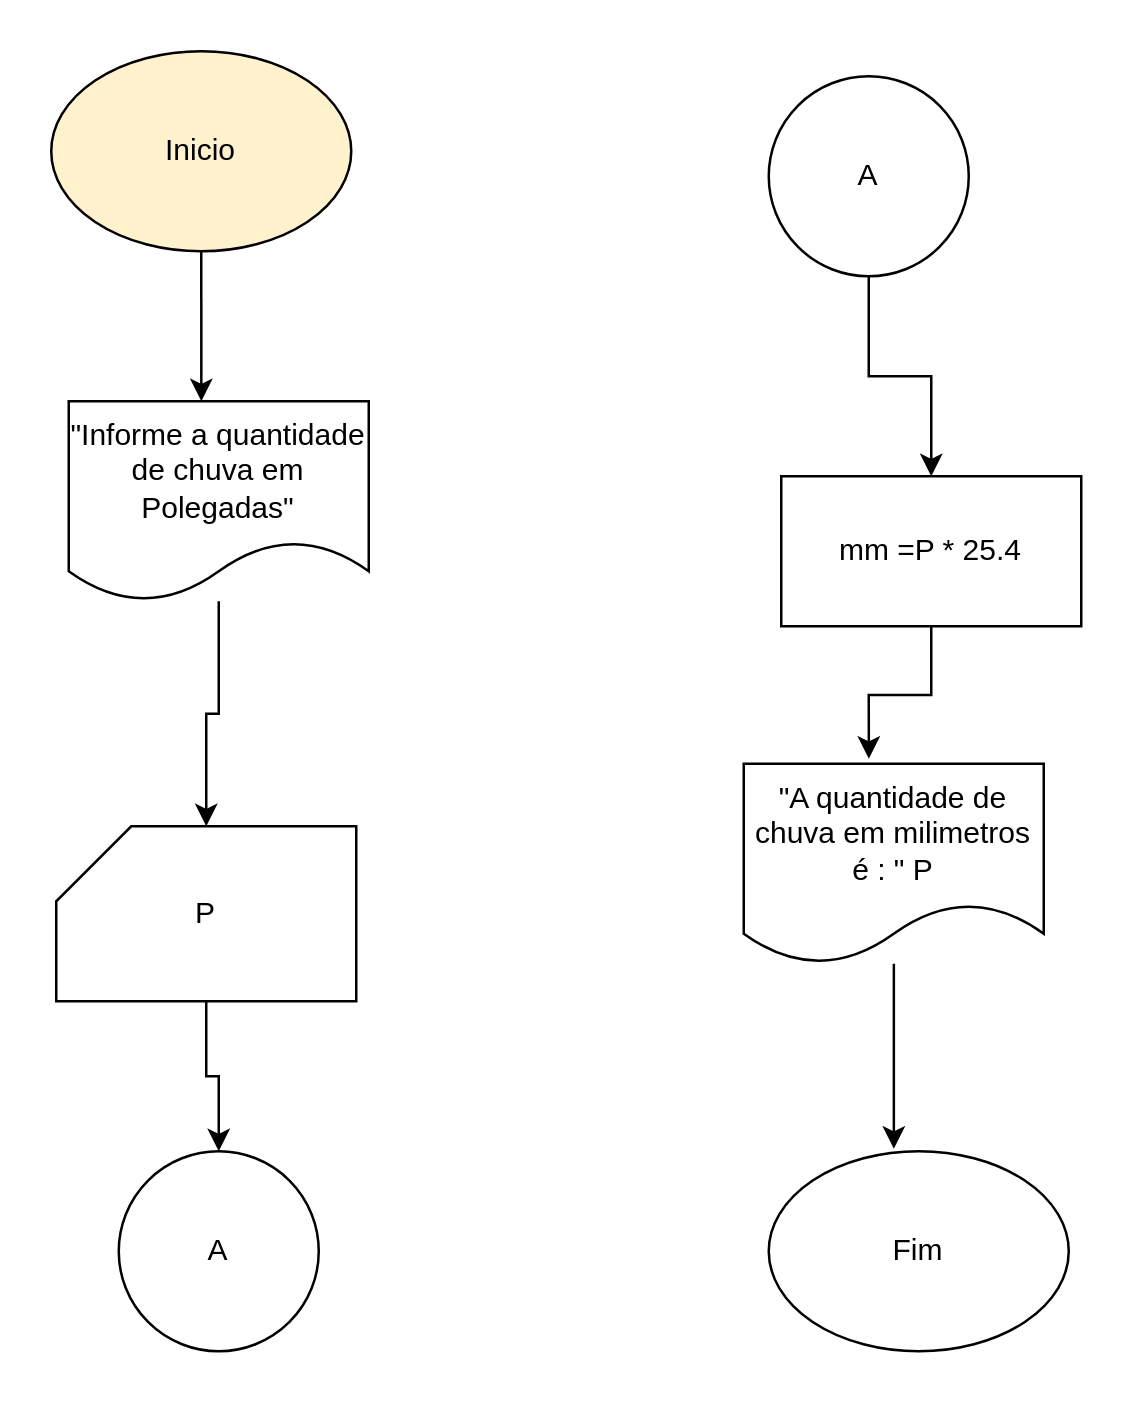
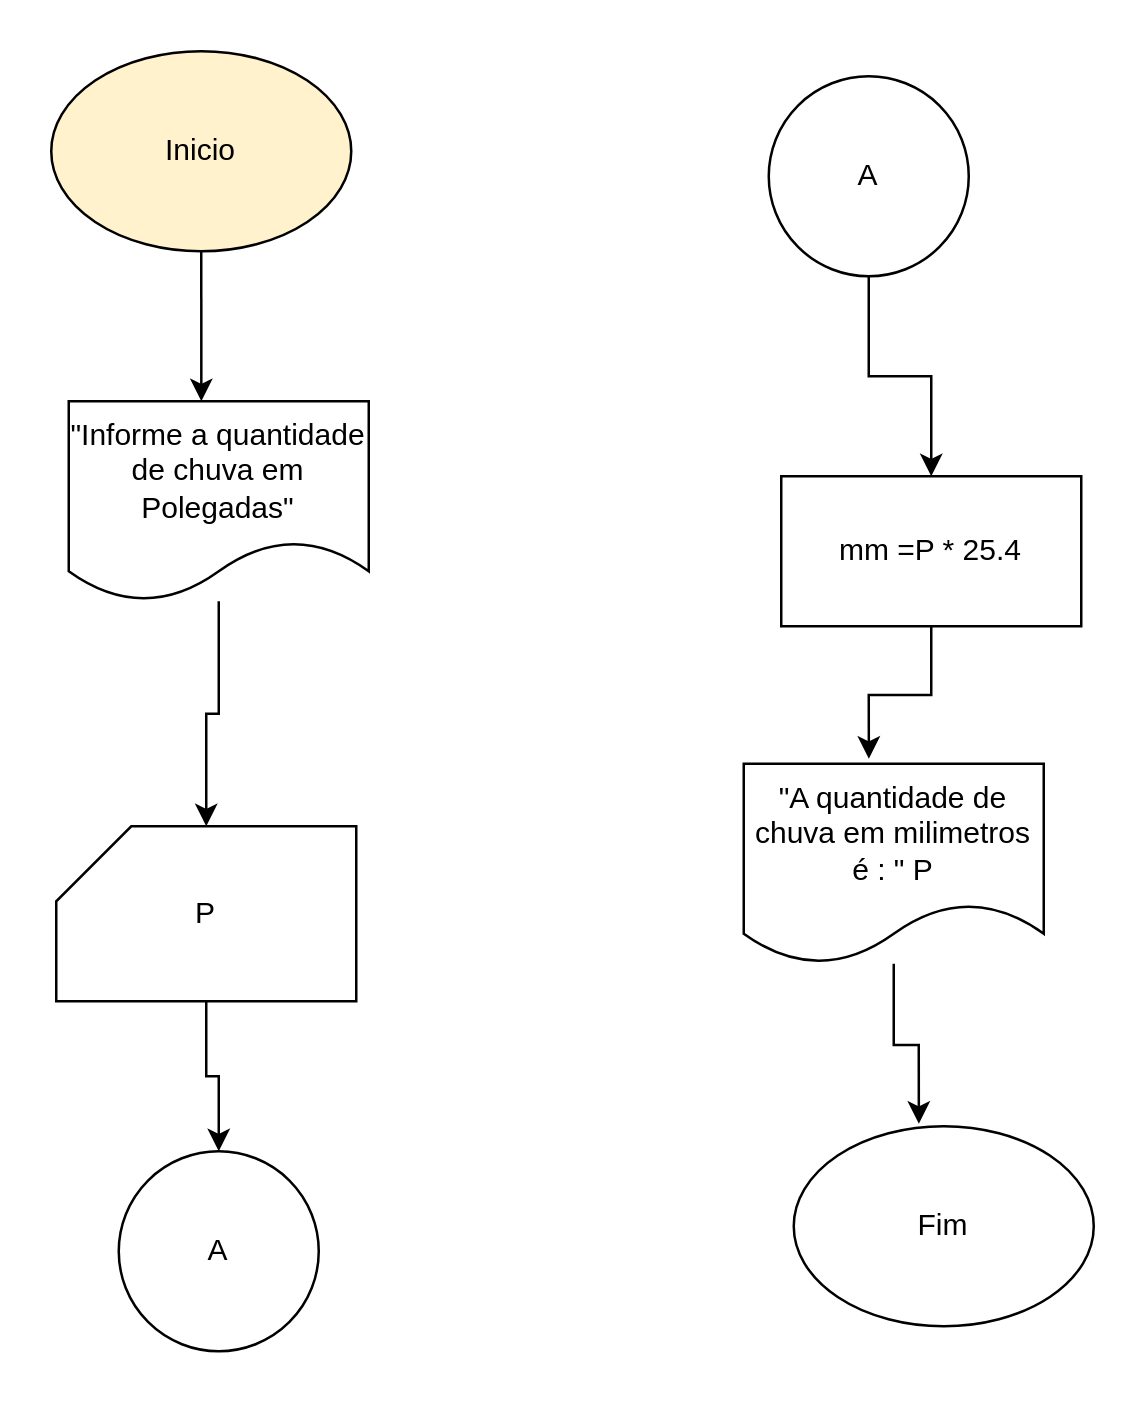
(919, 1251) -> (944, 1226)
